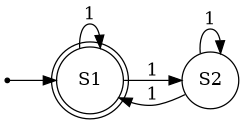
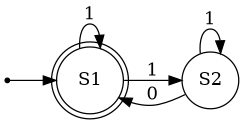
(153, 95) -> (153, 95)
